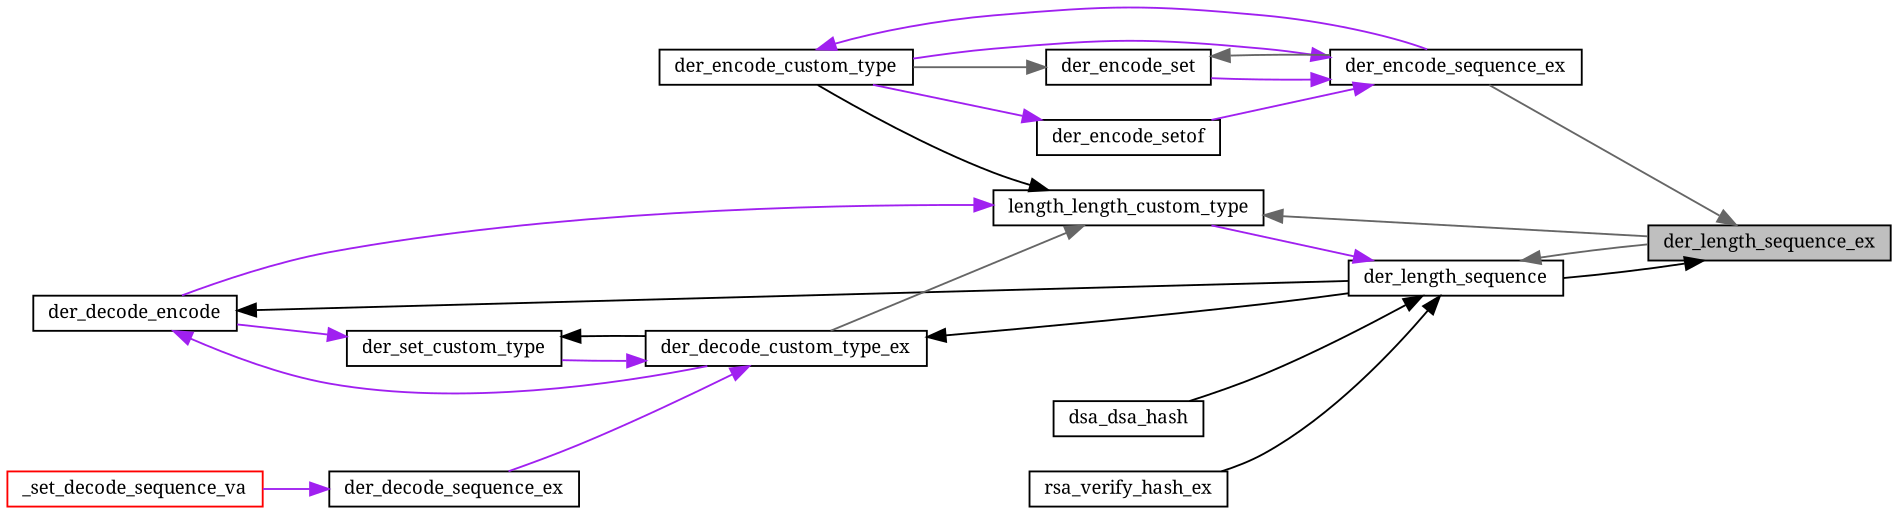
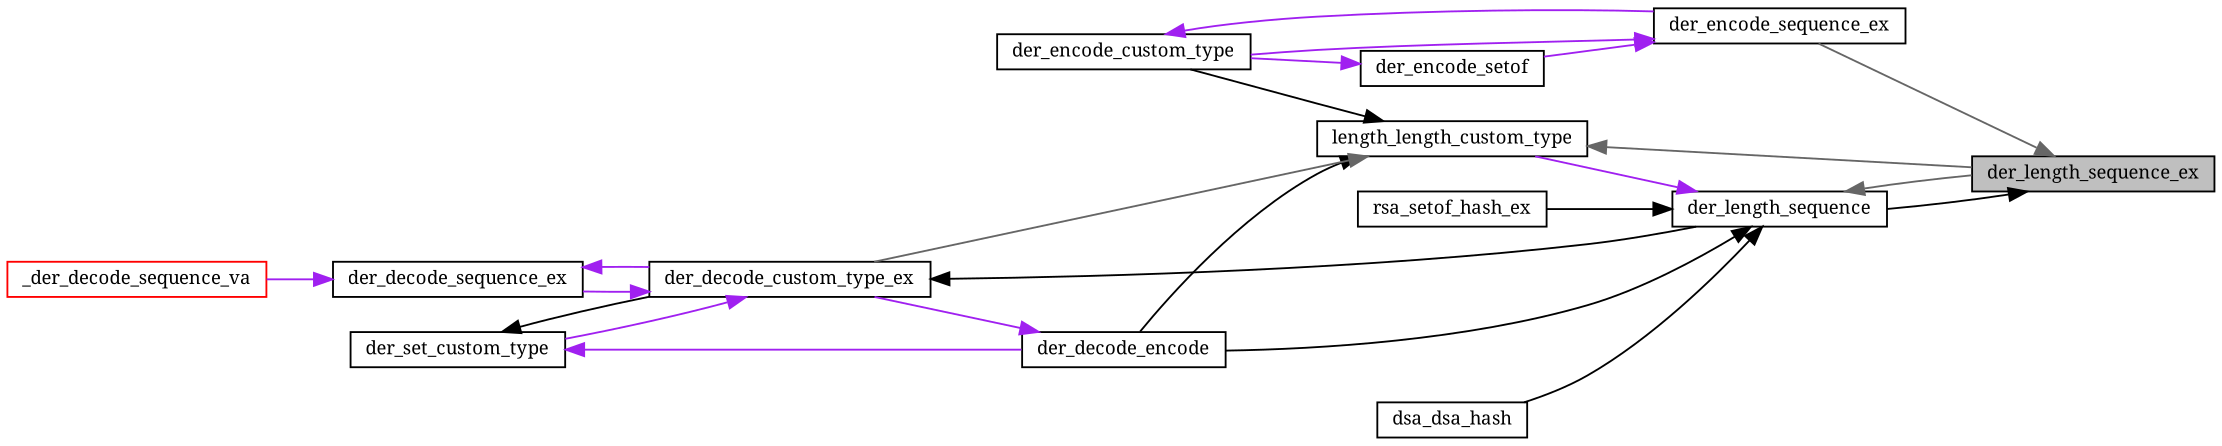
(1128, 67) -> none
(574, 221) -> (1232, 236)
none -> (626, 267)
(803, 295) -> (1489, 328)
(135, 489) -> (137, 279)
(1128, 489) -> (1452, 209)
